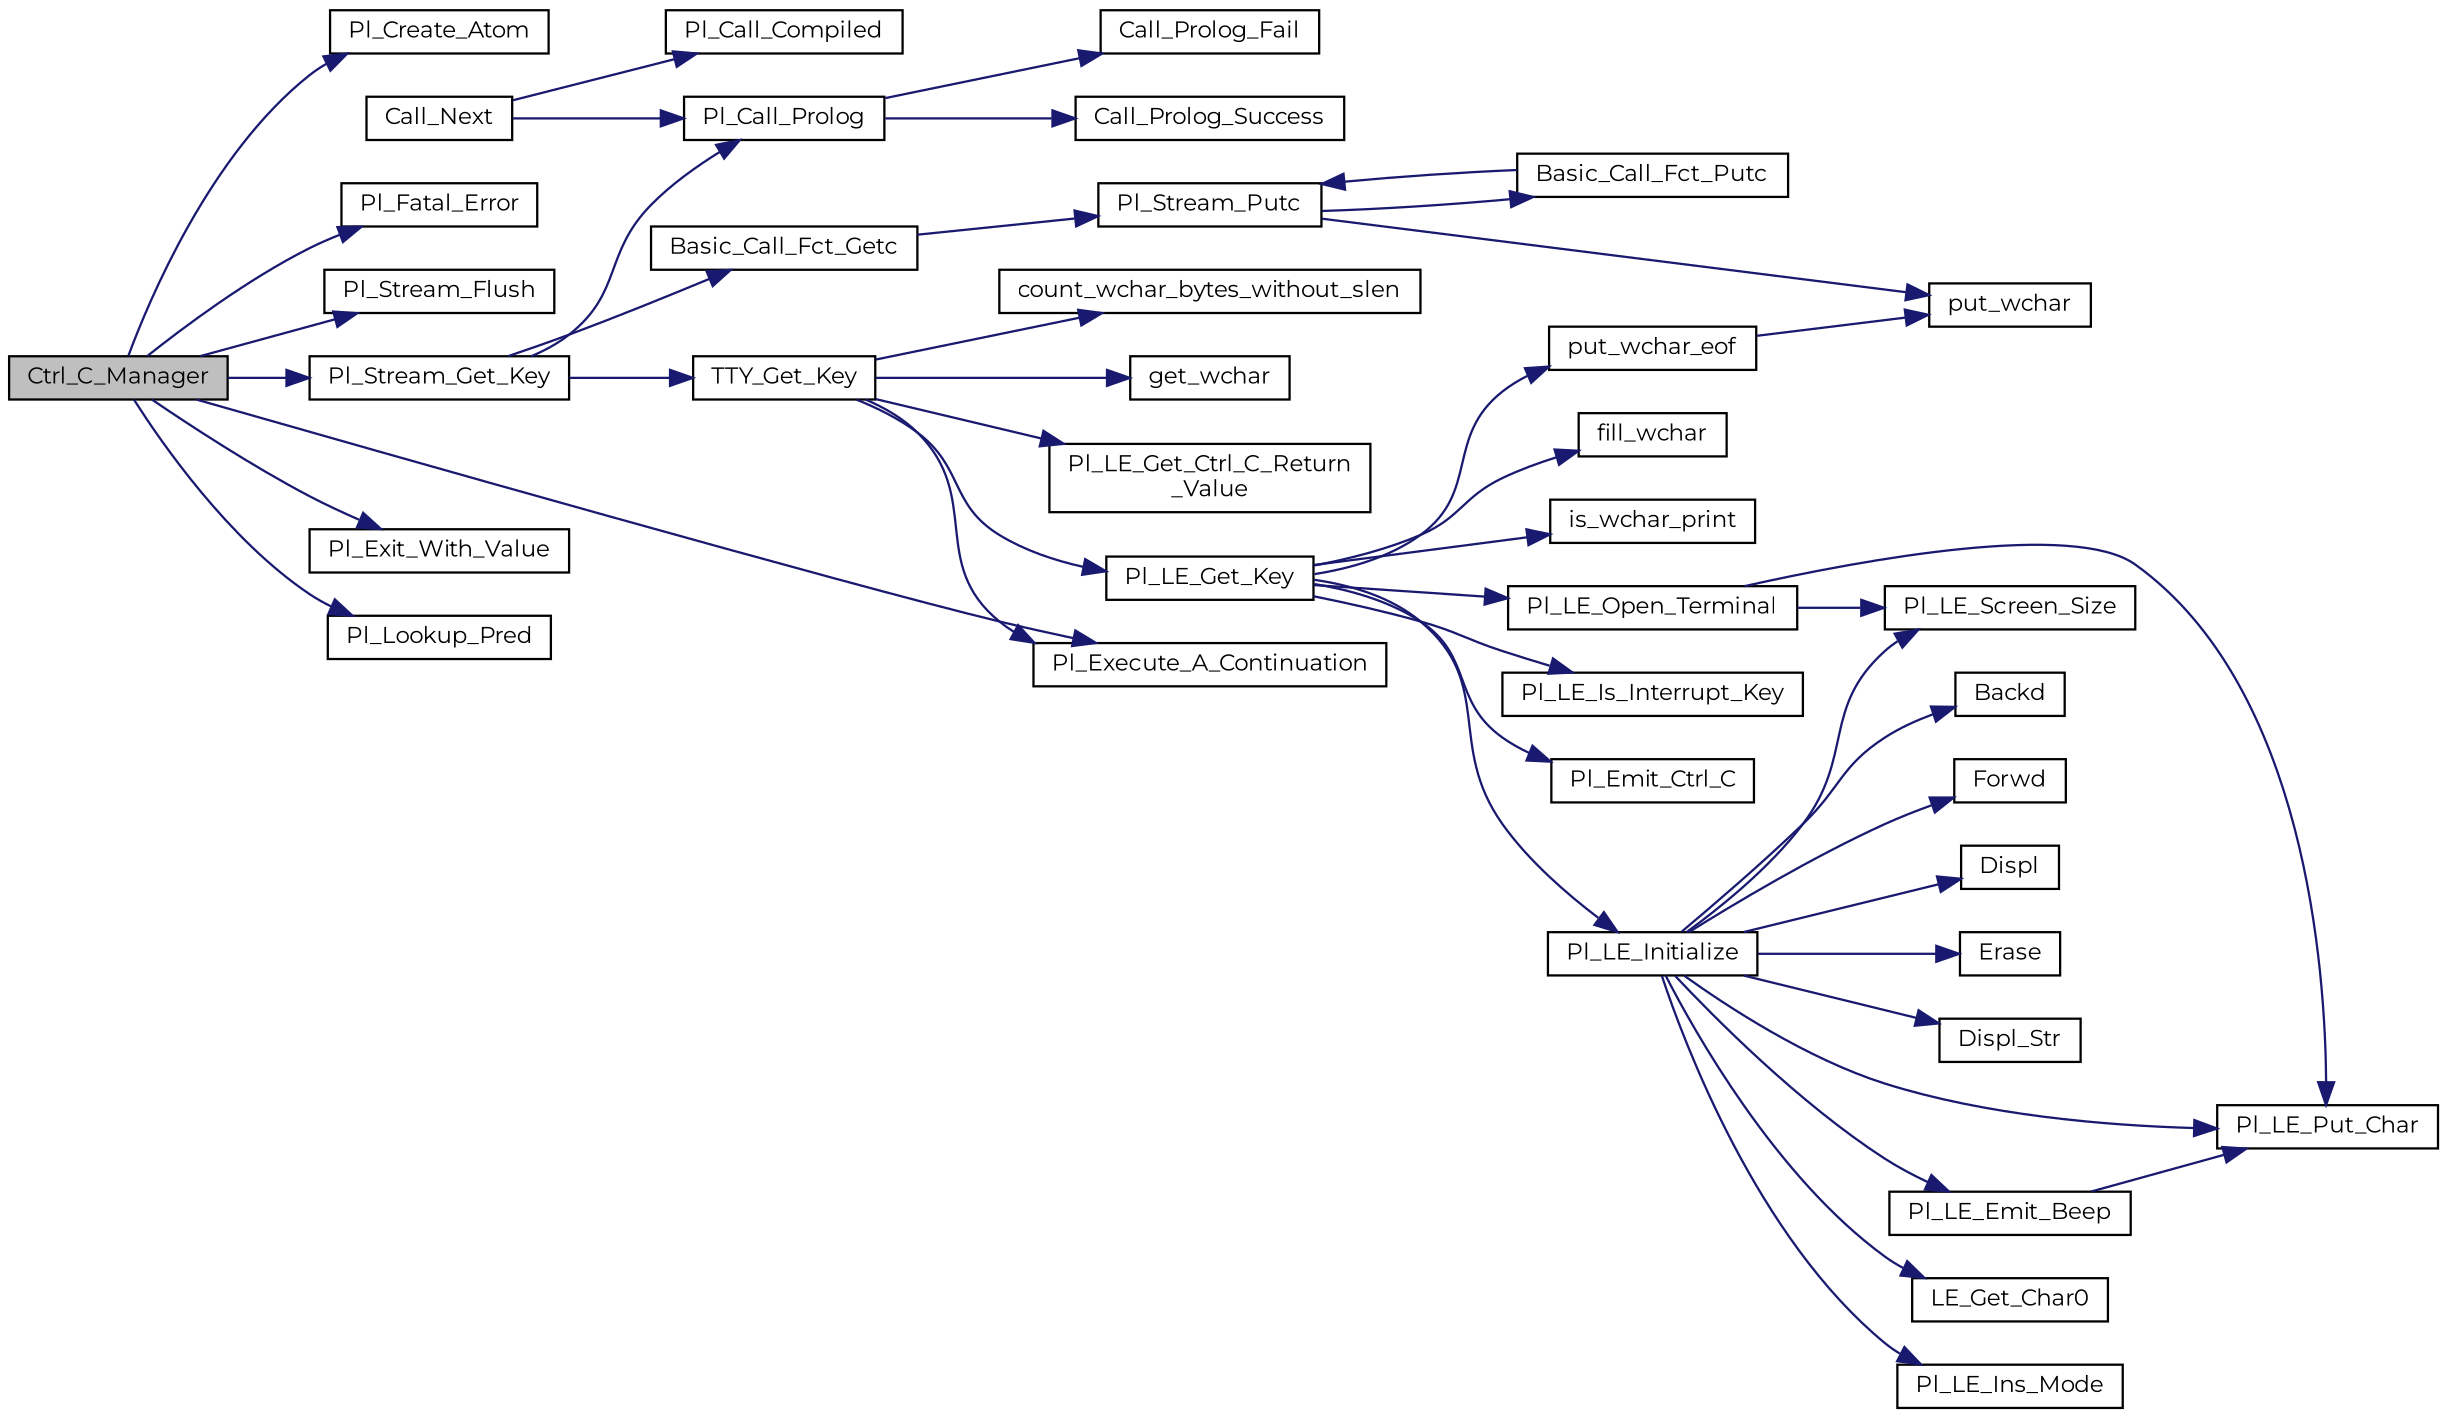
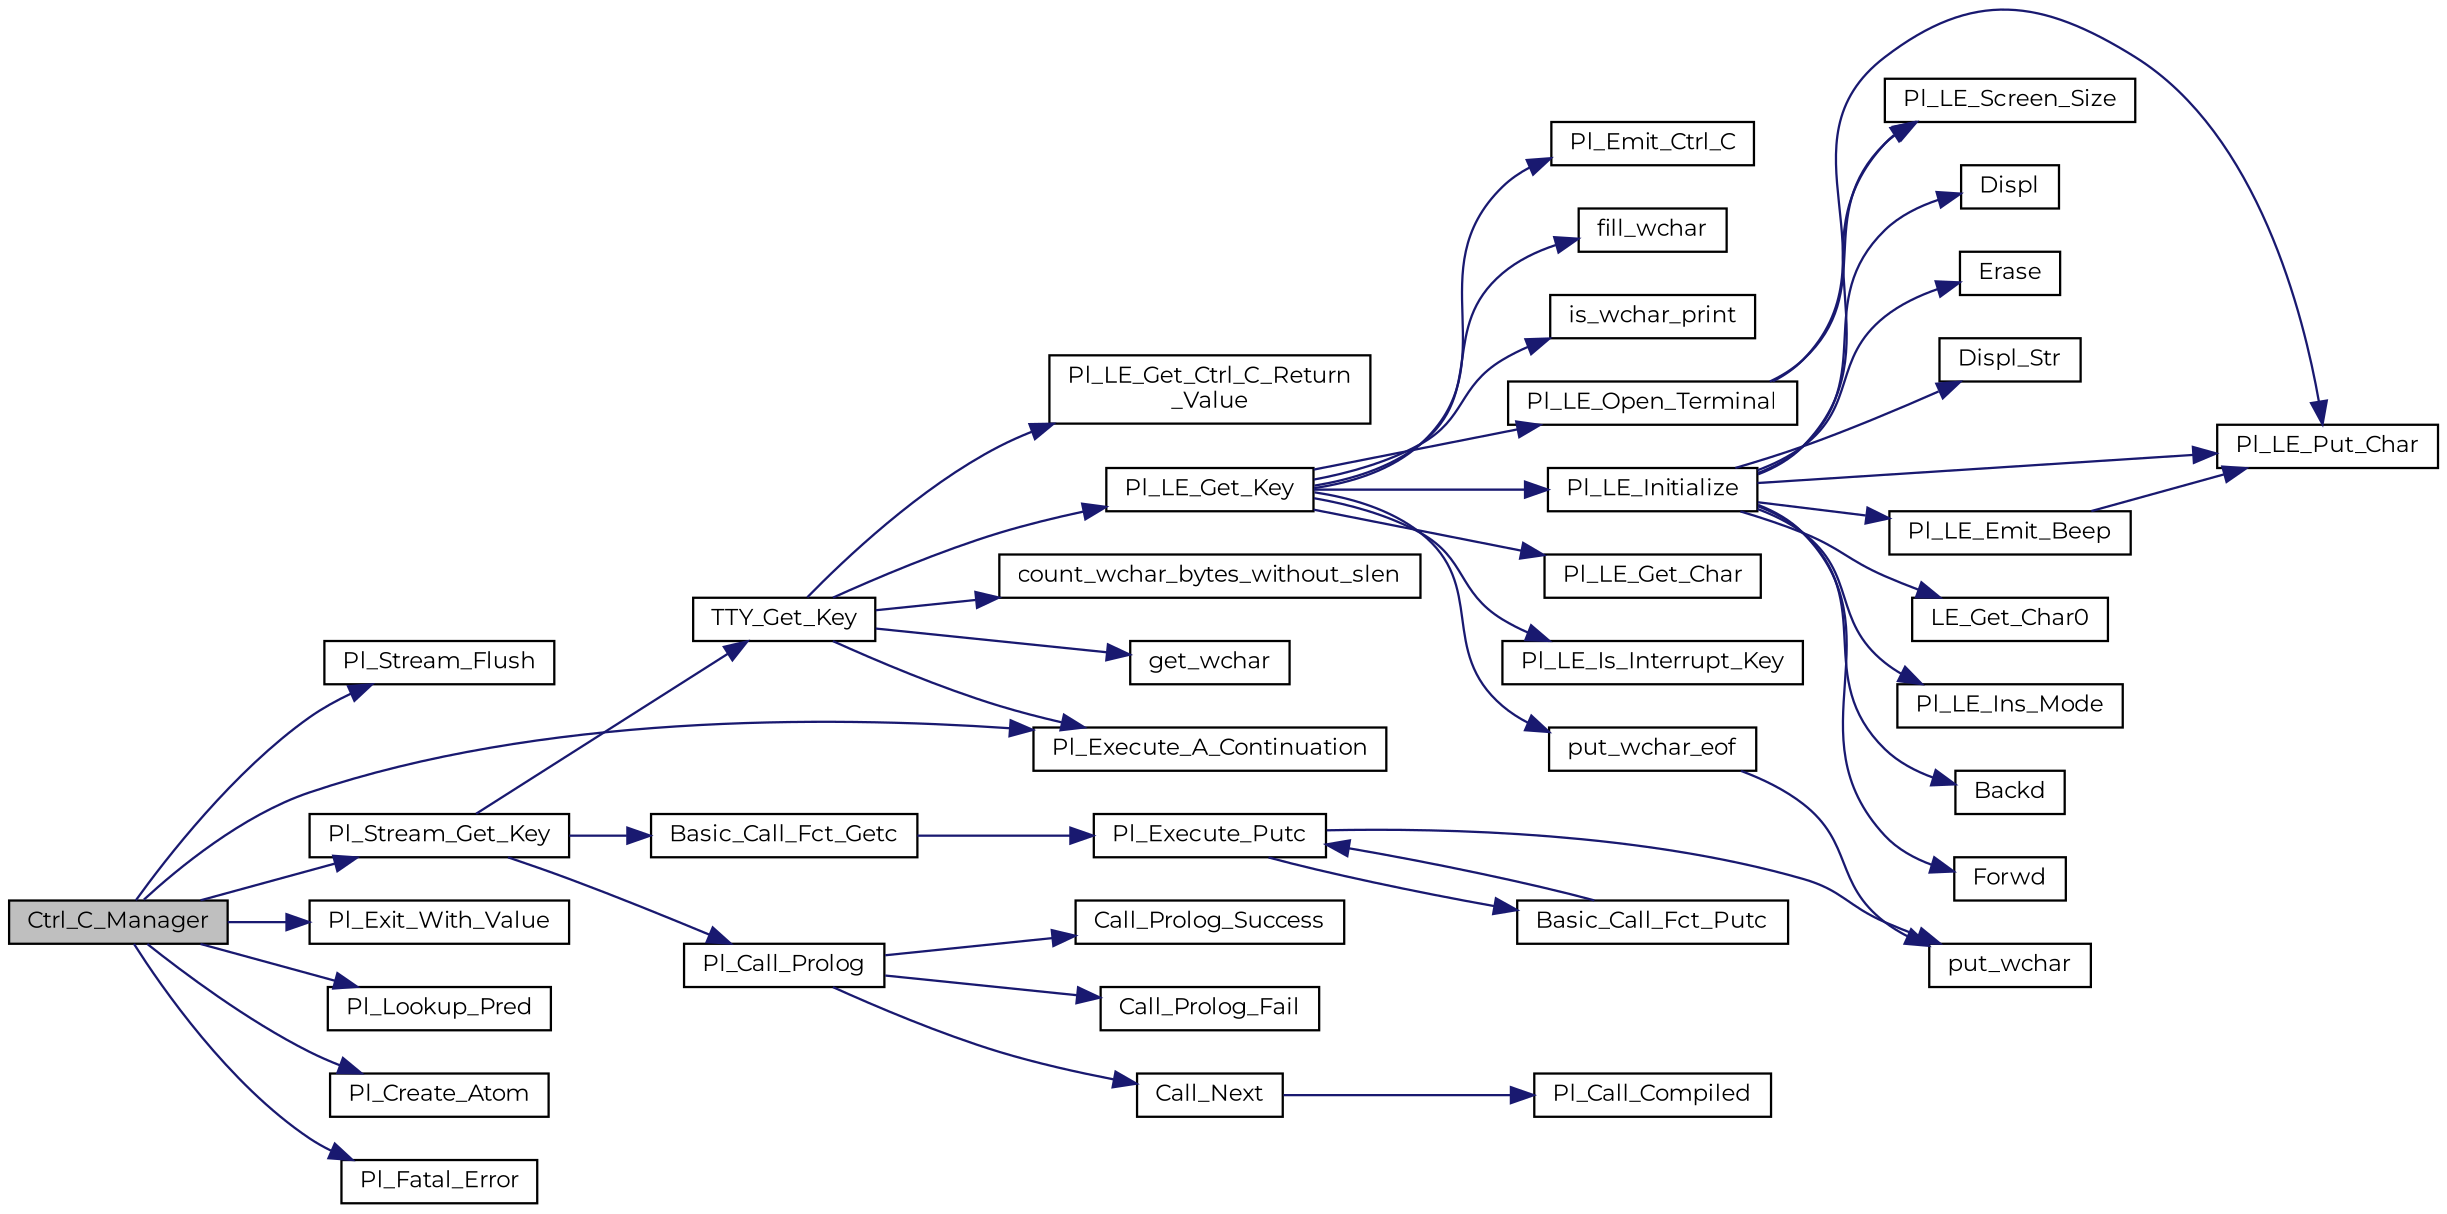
(587, 118) -> (970, 1042)
(1210, 205) -> (1210, 836)
none -> (1653, 576)
